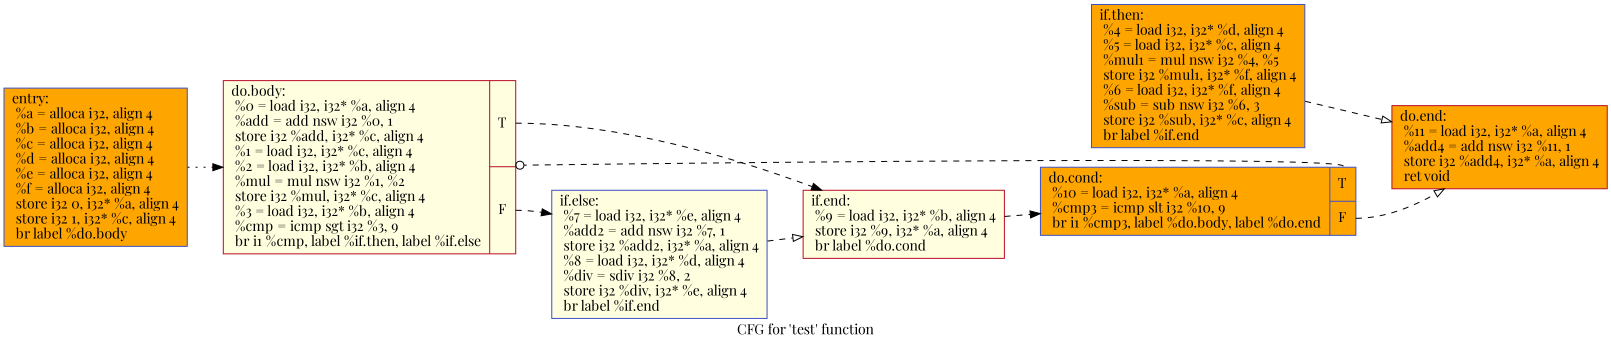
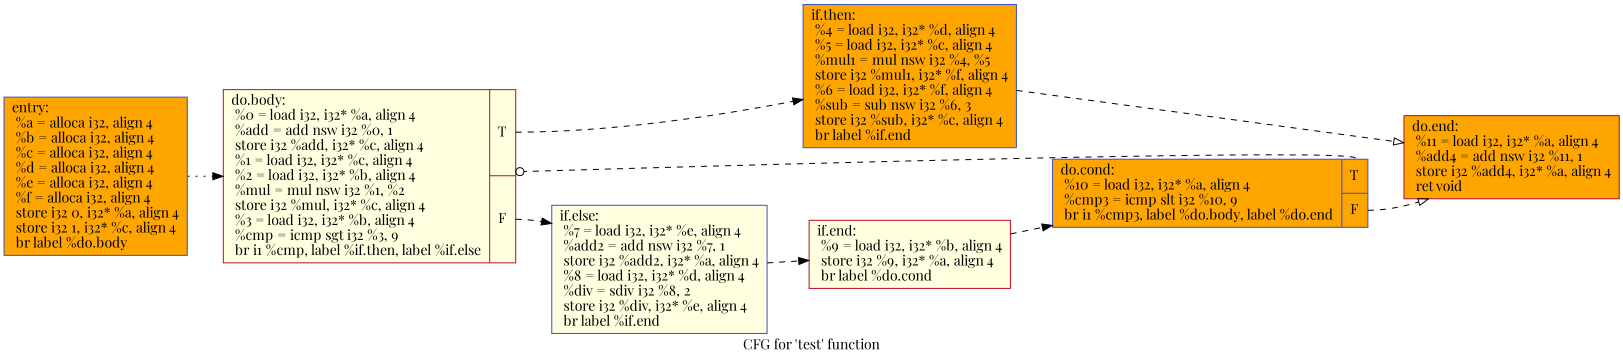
(666, 142) -> (655, 123)
(780, 240) -> (783, 262)
